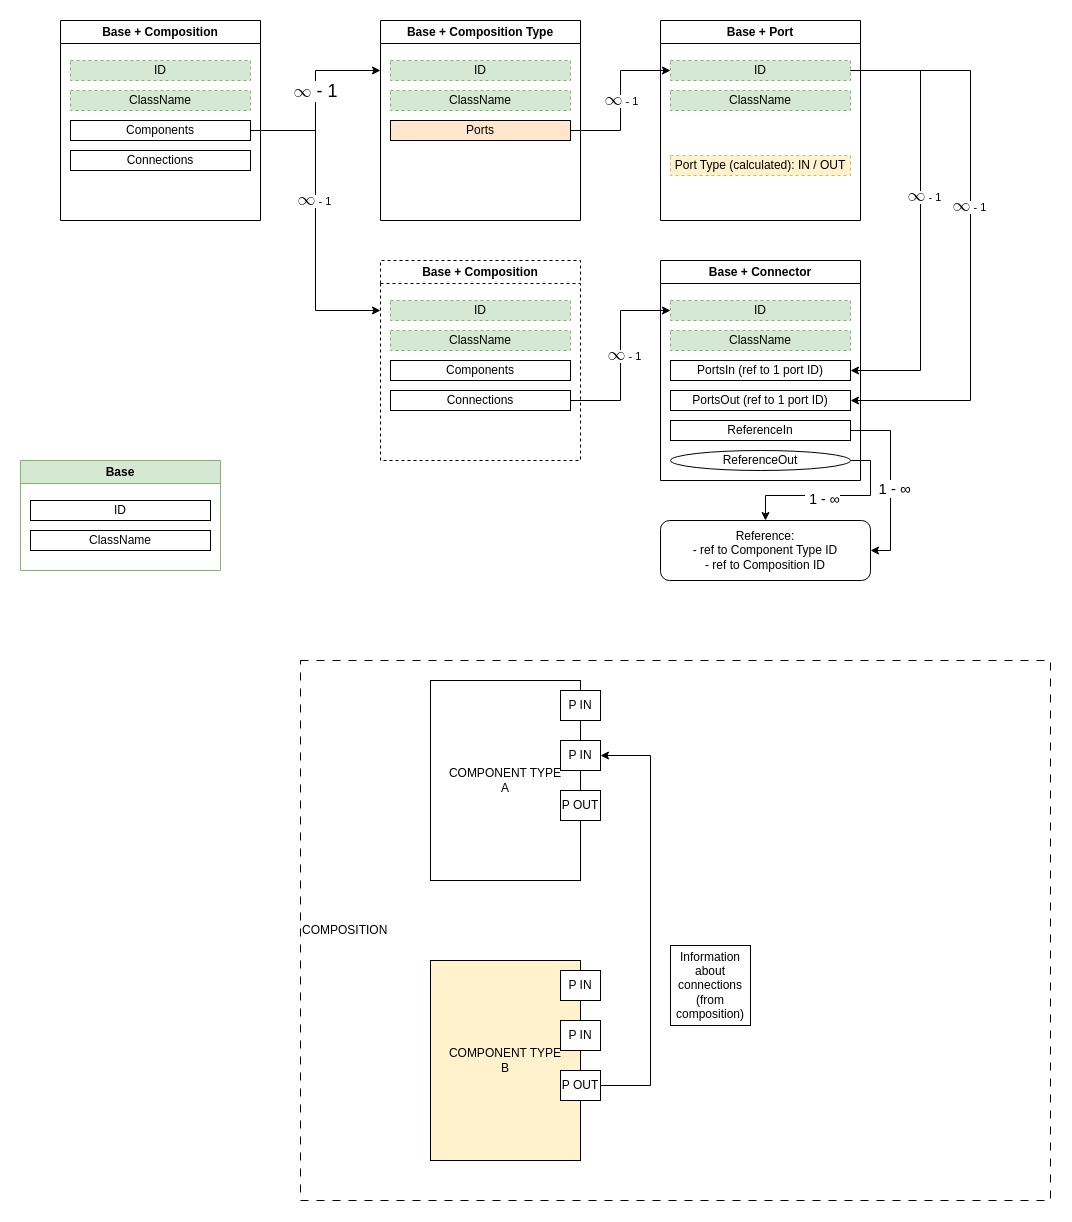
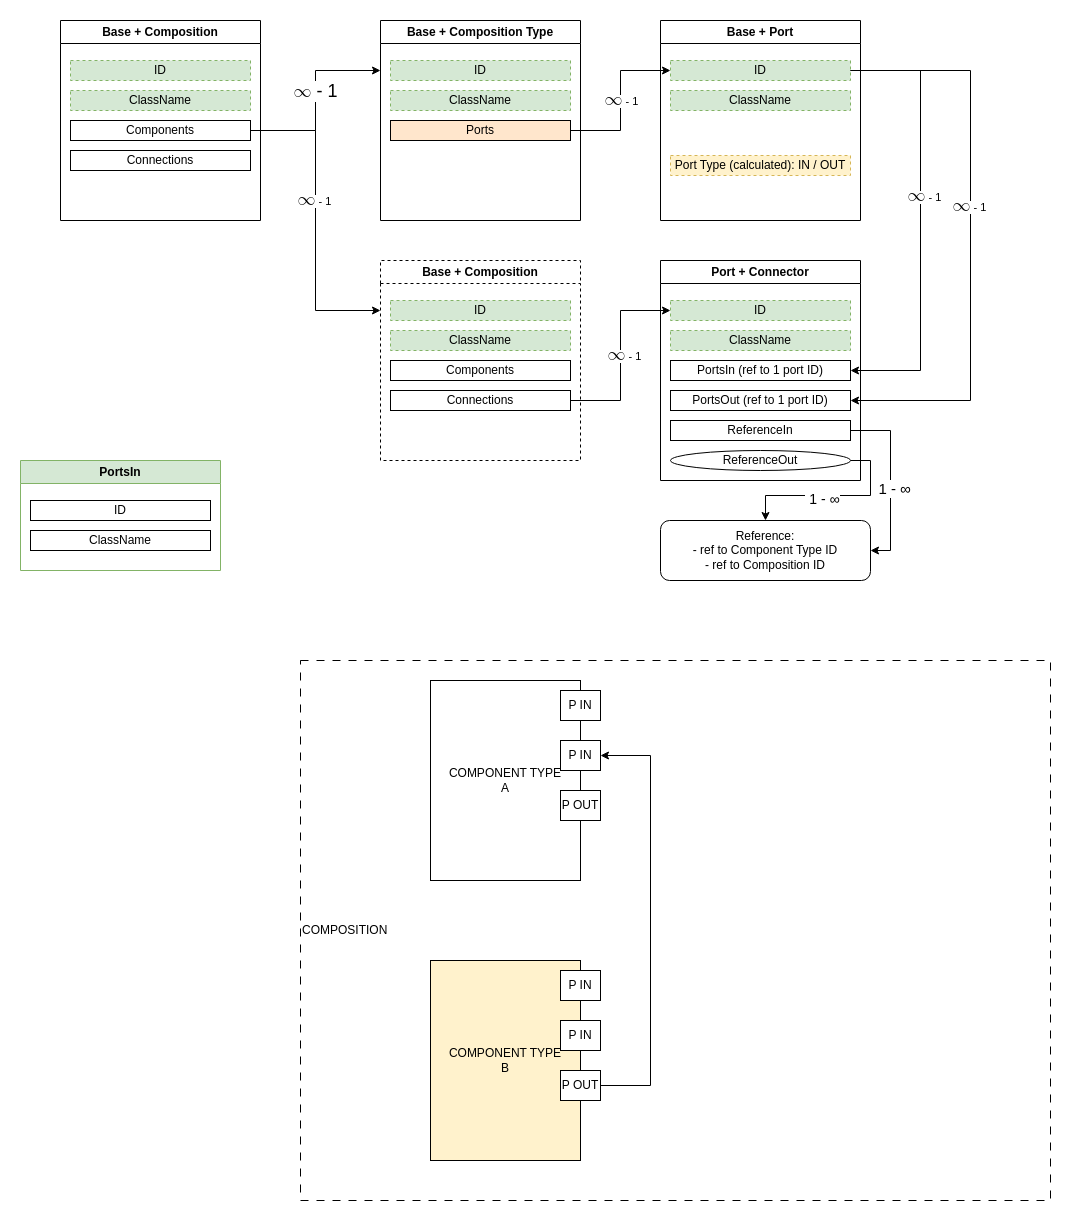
(761, 273) -> (761, 273)
(121, 473) -> (121, 473)
(711, 986) -> none
